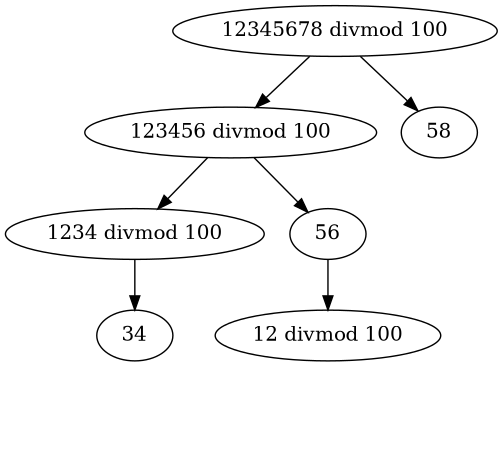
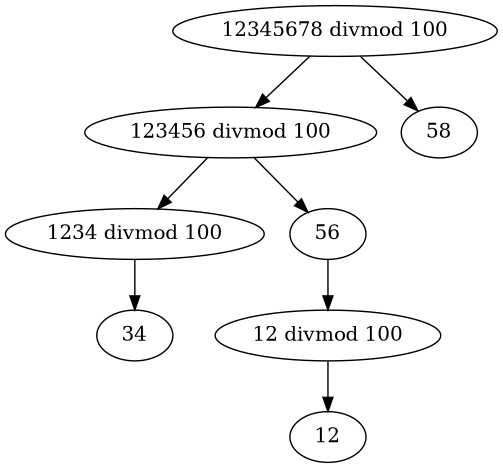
none -> (328, 437)
